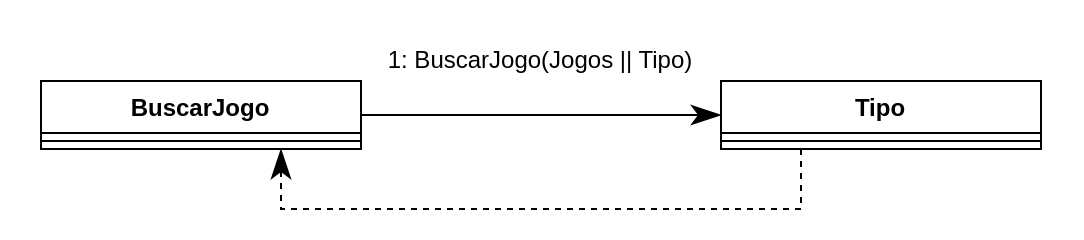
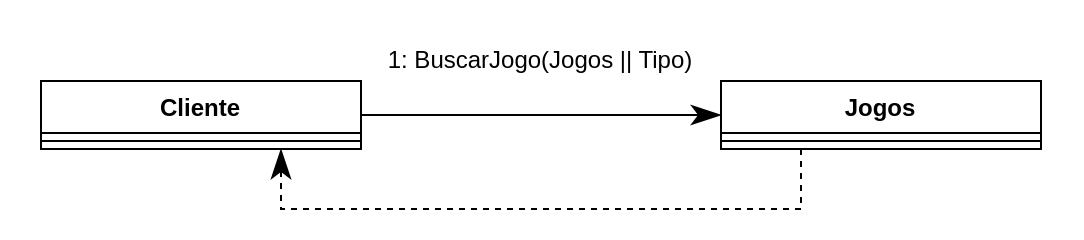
(200, 108) -> (200, 108)
(880, 108) -> (880, 108)
